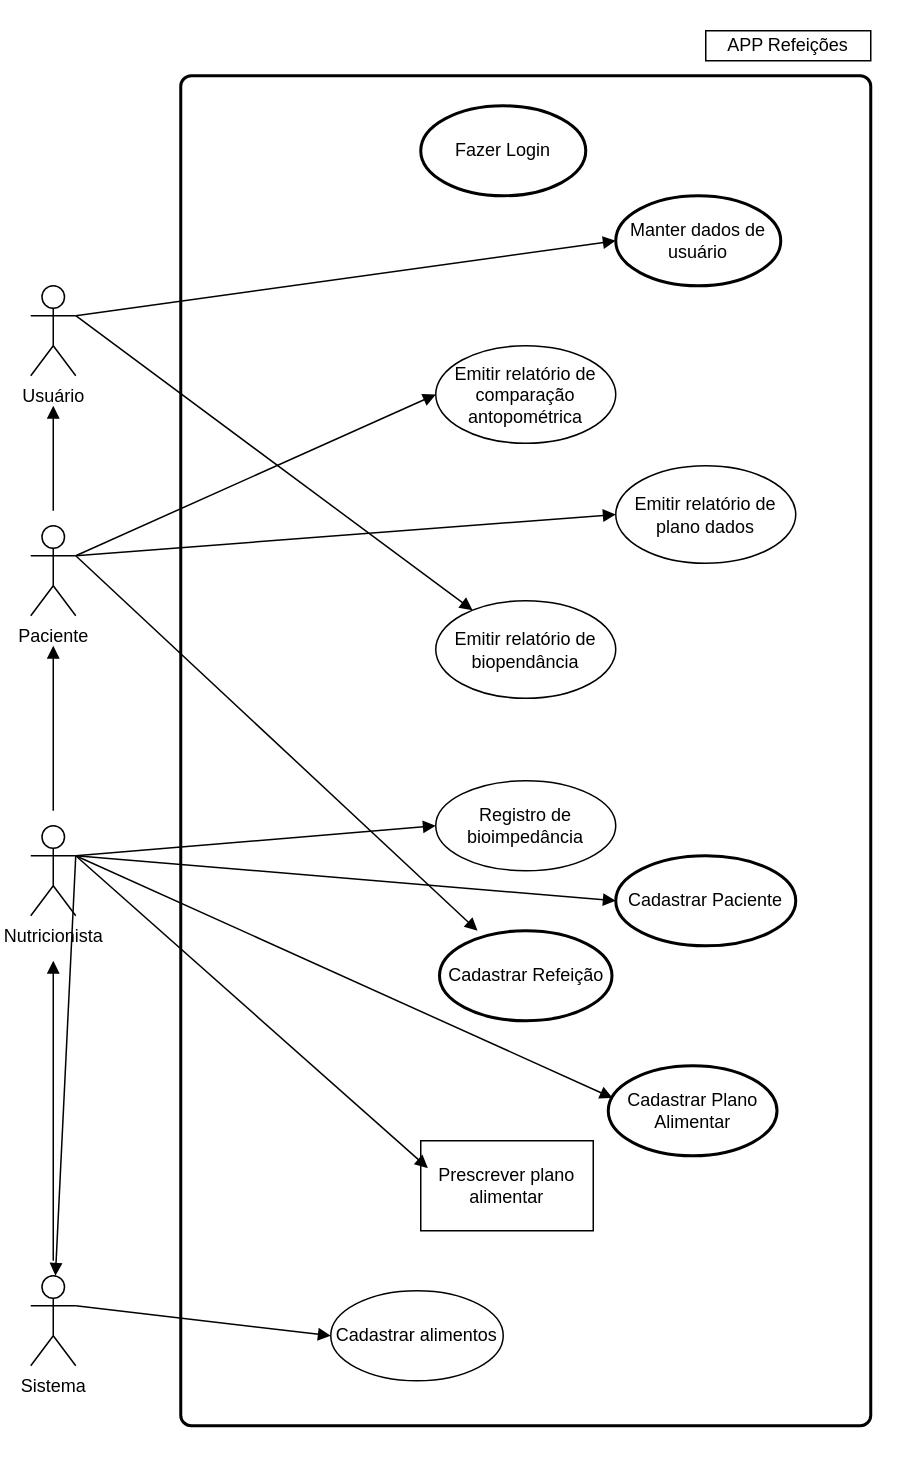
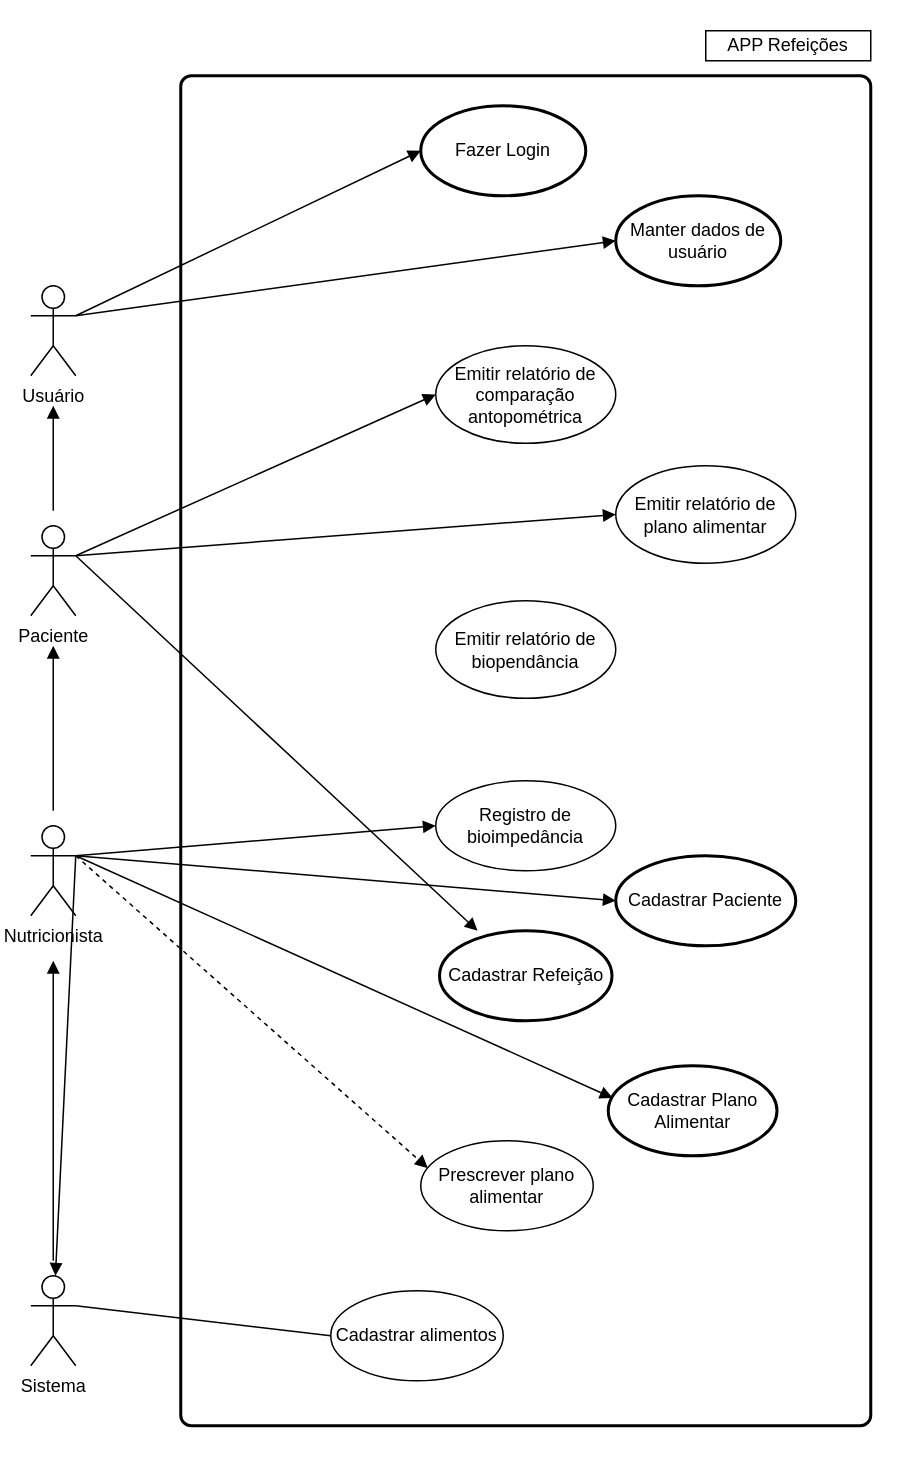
(270, 460) -> (245, 235)
(706, 515) -> (706, 515)
(249, 1010) -> (249, 1010)
(507, 1186) -> (507, 1186)
(317, 1334) -> (322, 1335)
